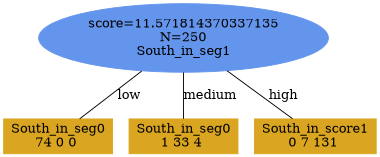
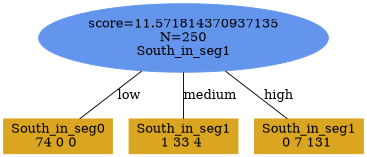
(184, 38) -> (184, 38)
(184, 136) -> (184, 136)
(315, 136) -> (309, 136)
